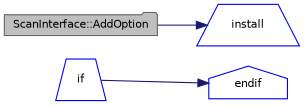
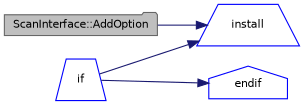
none -> (144, 59)
